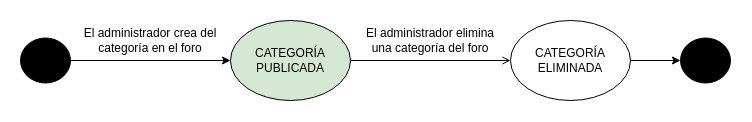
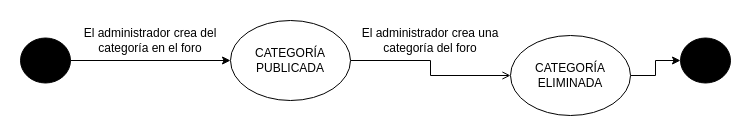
(431, 41) -> (431, 41)
(291, 61) -> (291, 61)
(571, 61) -> (571, 76)
